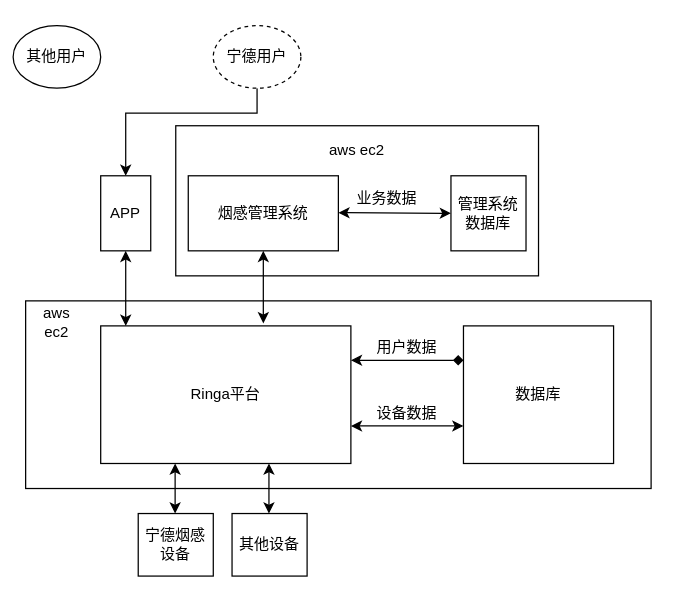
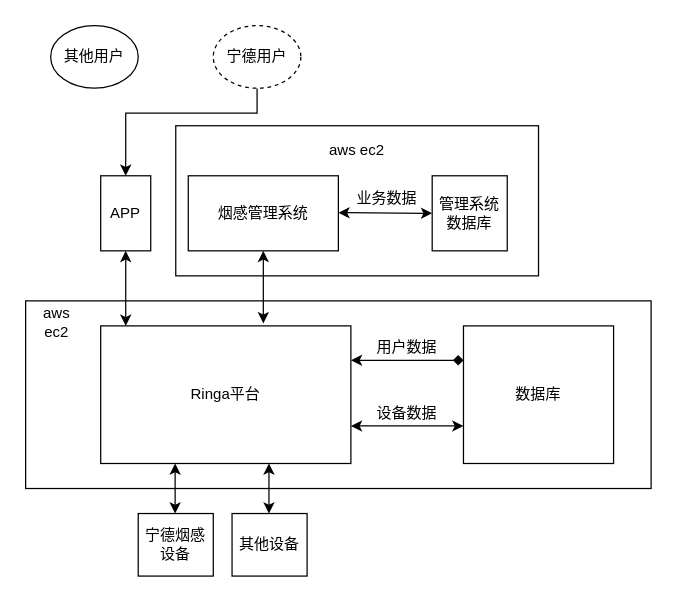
(57, 57) -> (94, 57)
(488, 213) -> (469, 213)
